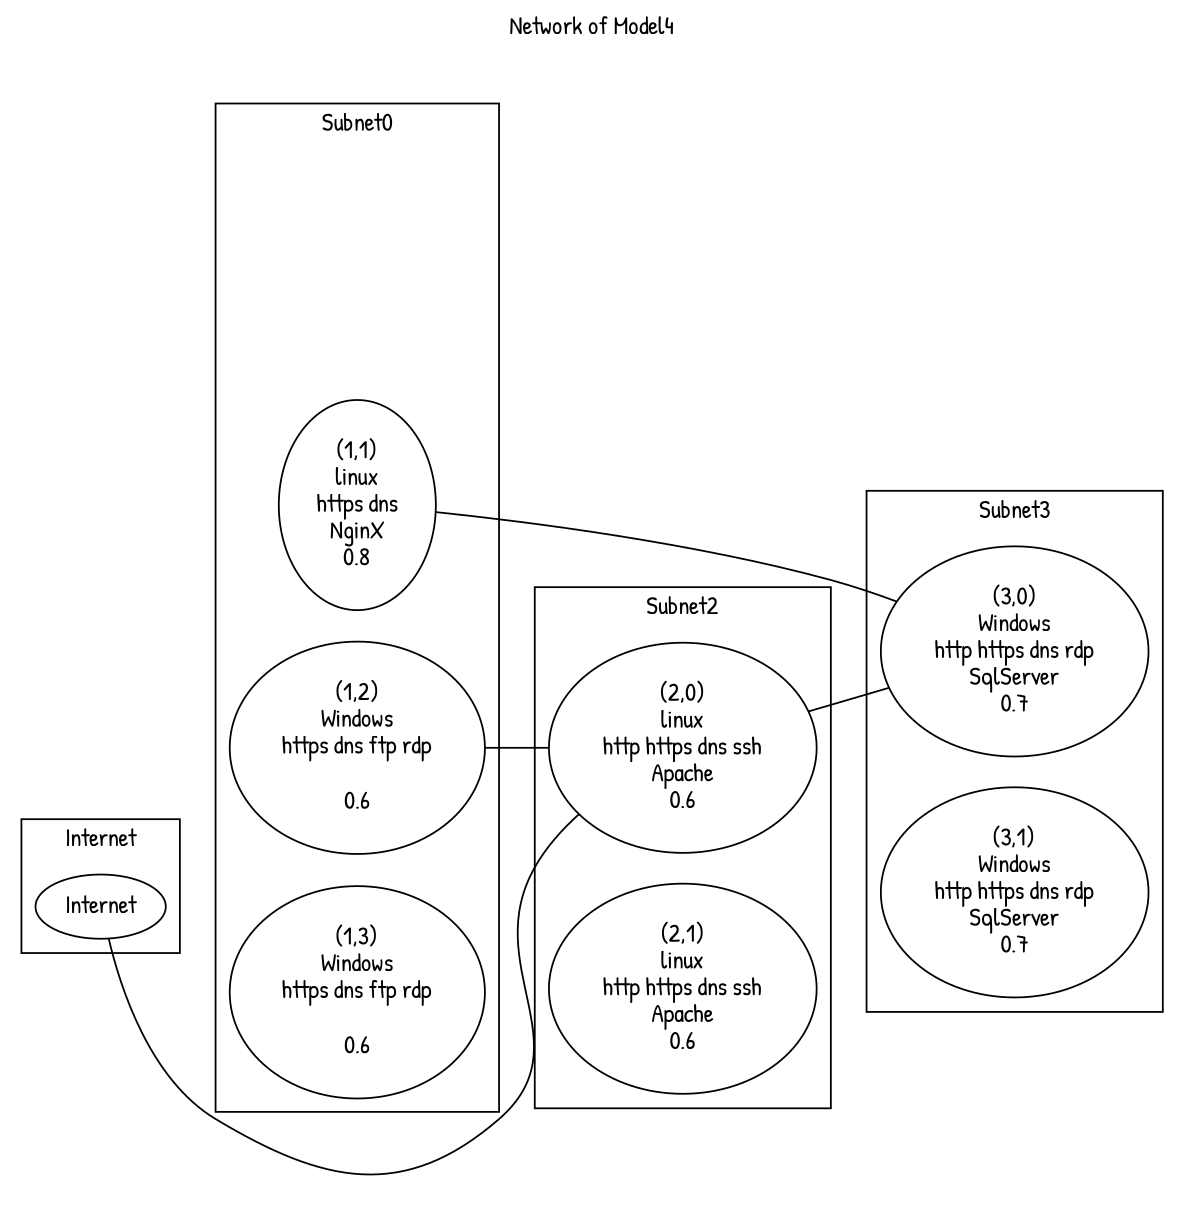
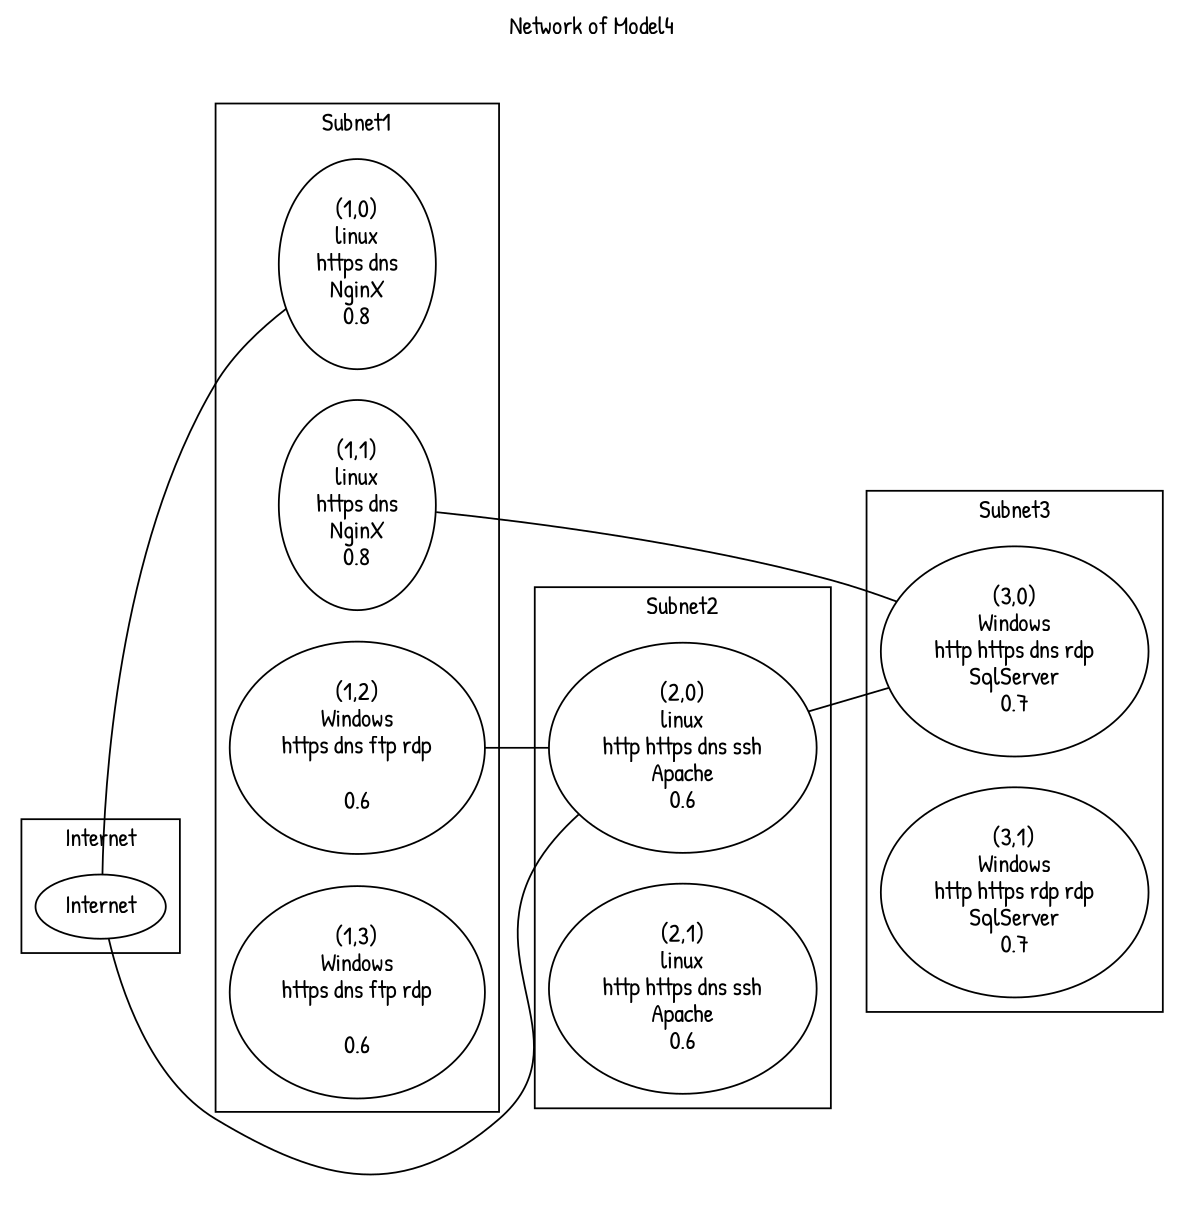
(357, 124) -> (357, 124)
none -> (357, 264)
(1015, 892) -> (1015, 892)
